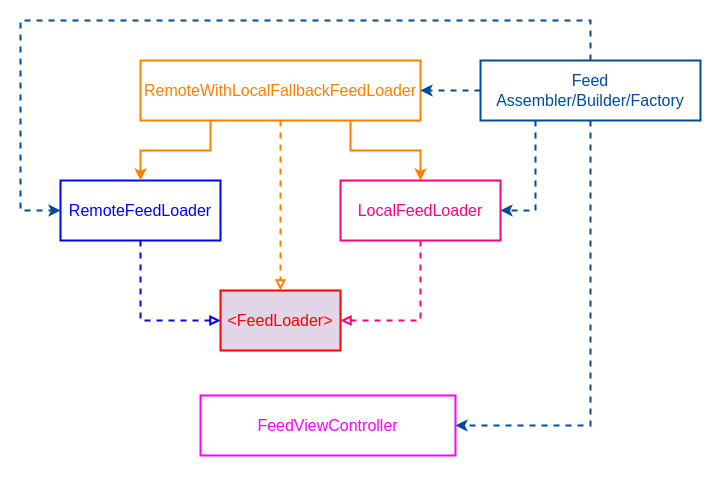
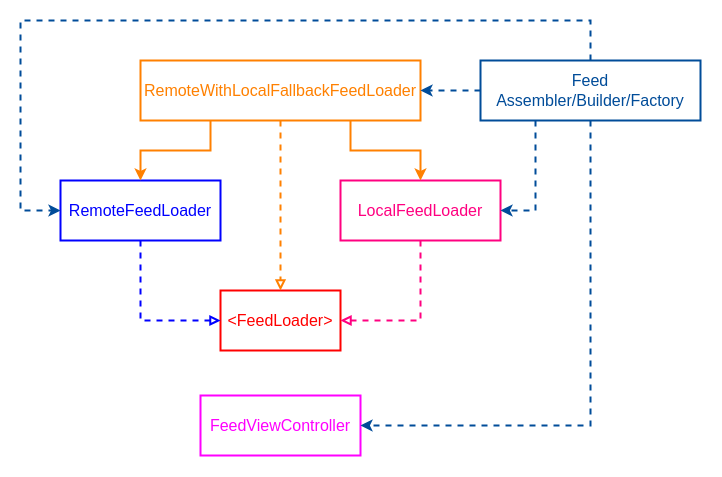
(281, 321) -> (281, 321)
(328, 426) -> (281, 426)
